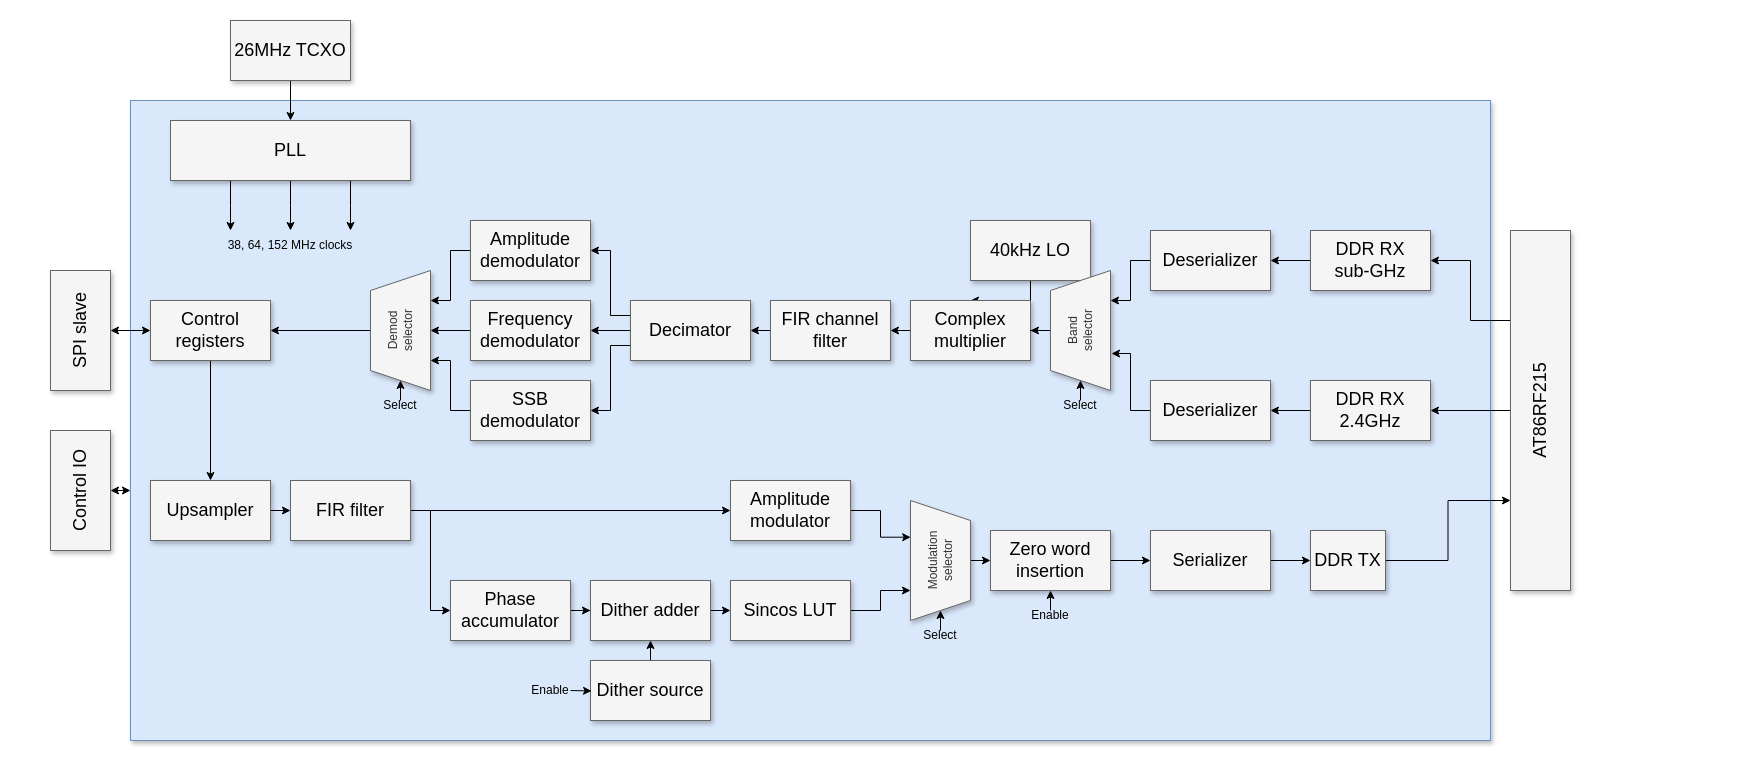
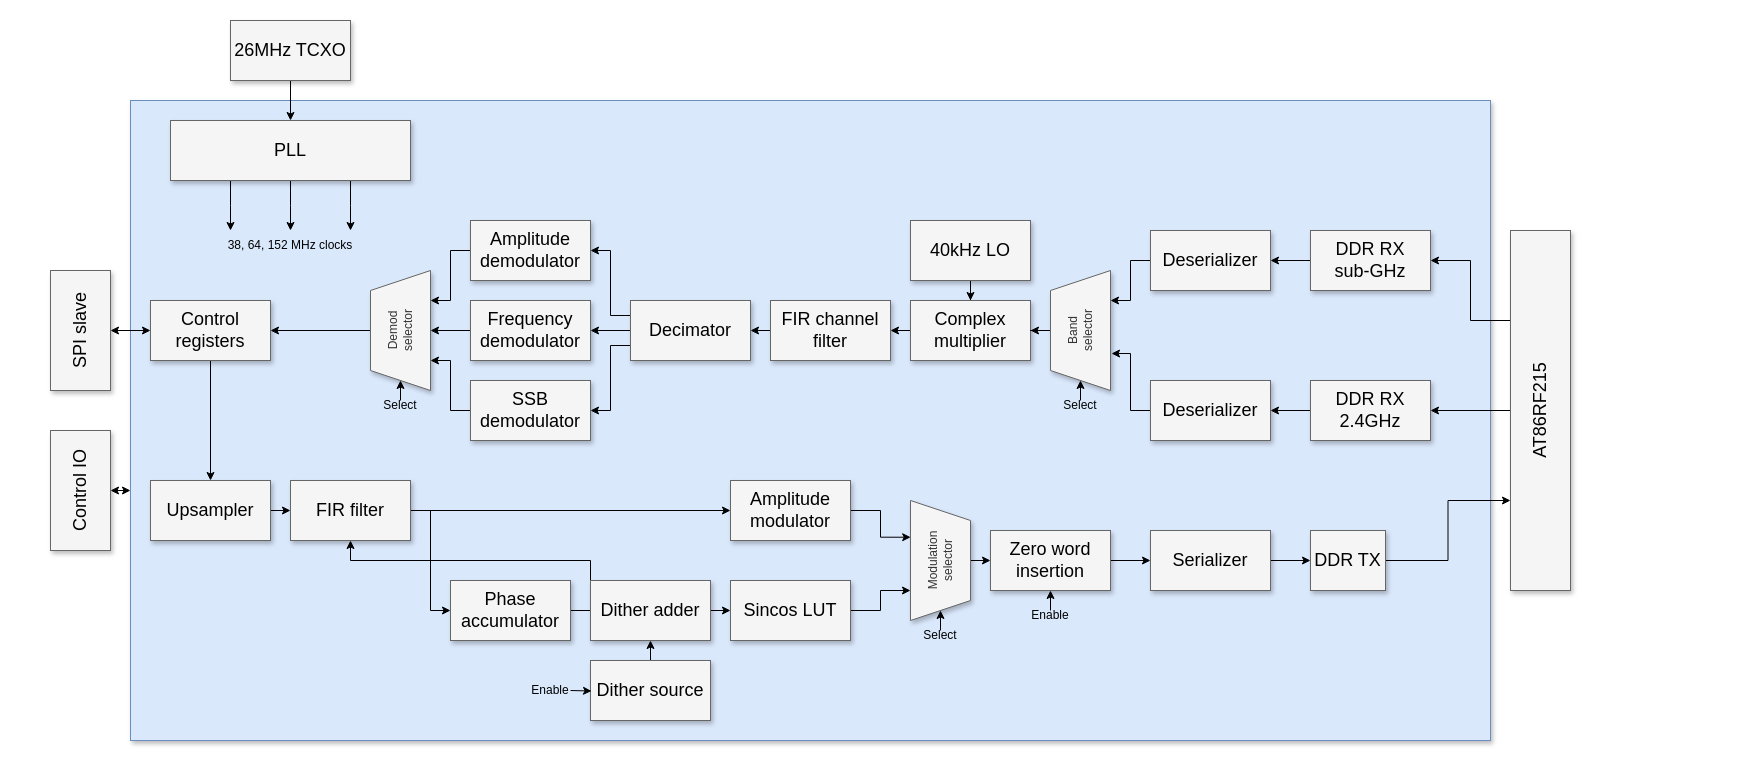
(1031, 251) -> (971, 251)
(589, 611) -> (475, 561)
